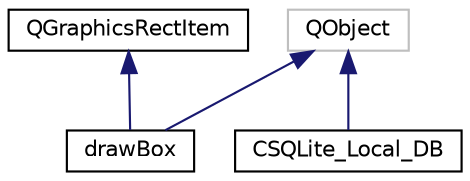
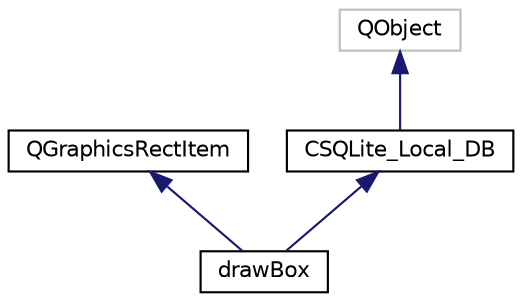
(230, 96) -> (324, 219)
